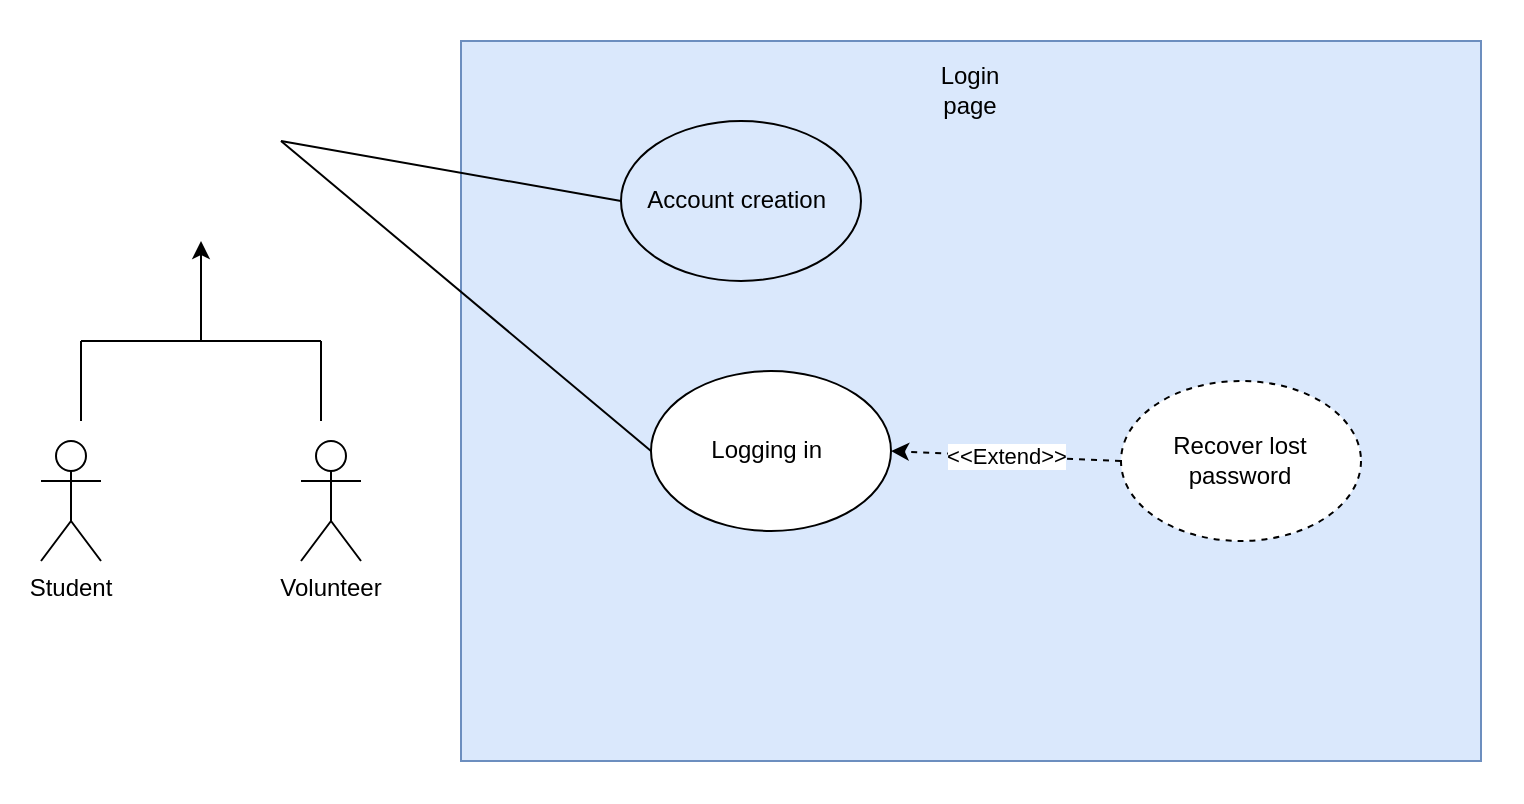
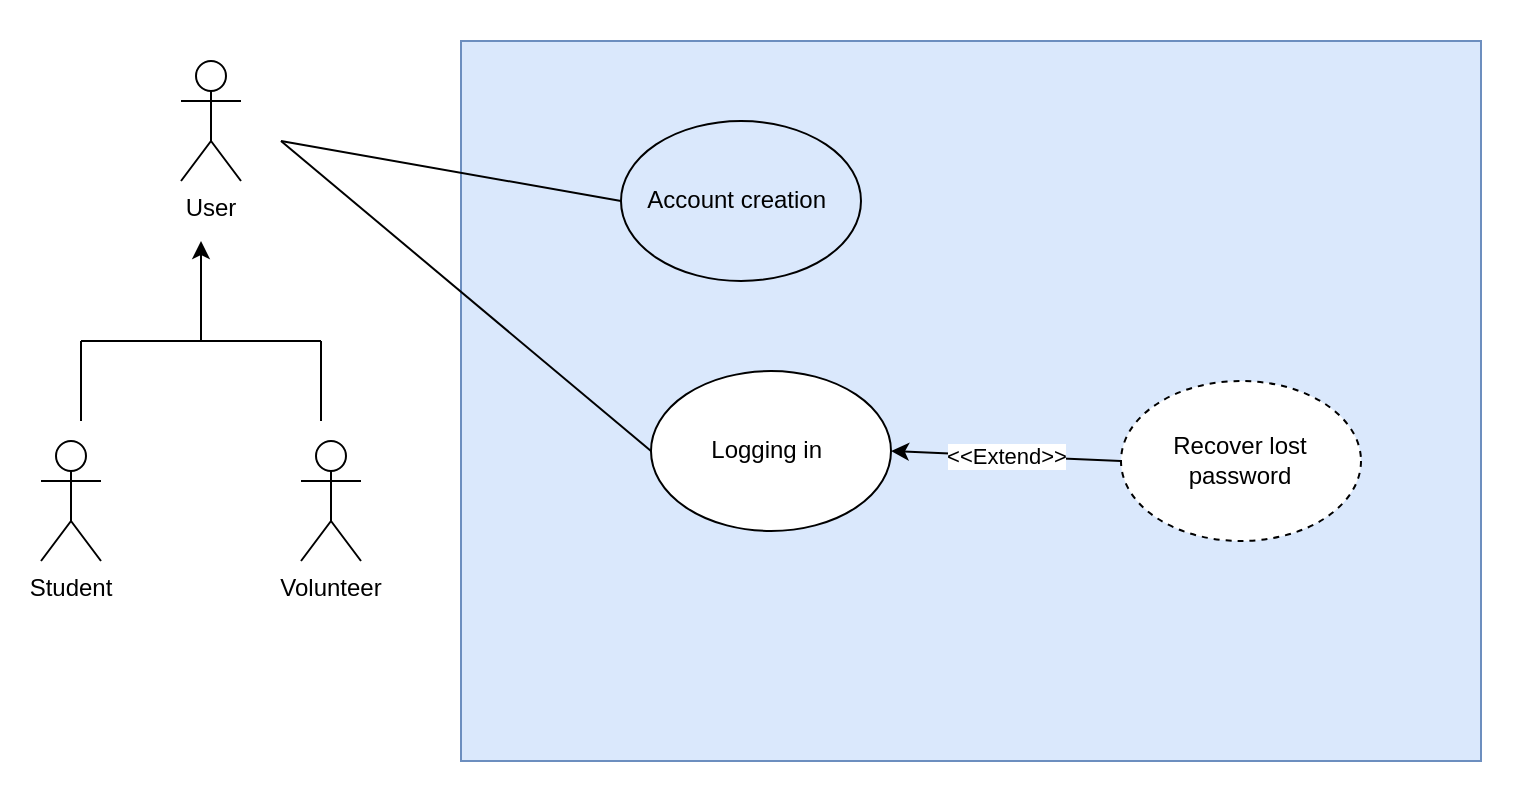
(971, 91) -> none
none -> (211, 121)
(1090, 460) -> (1090, 460)
